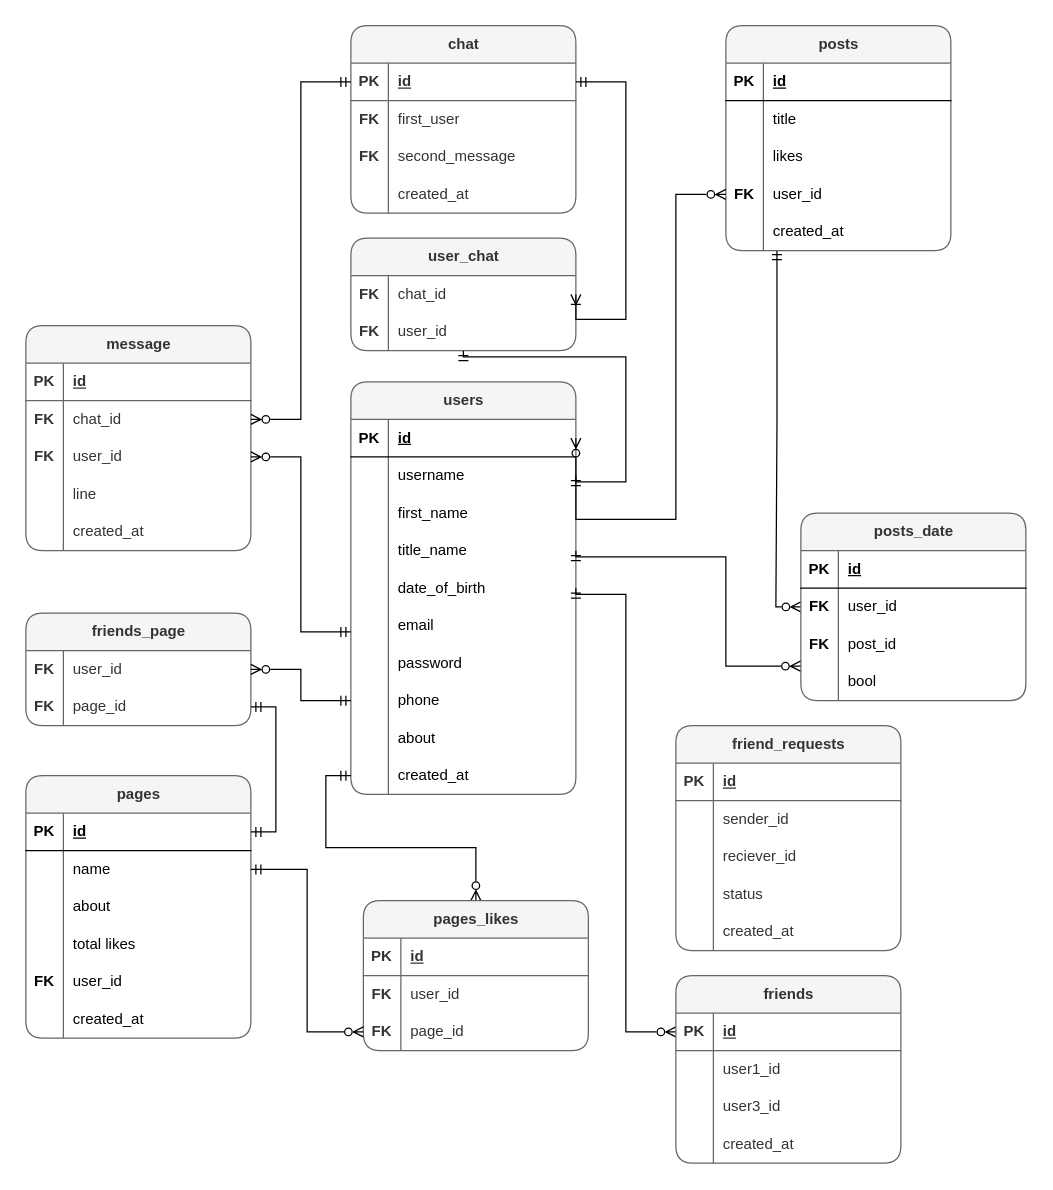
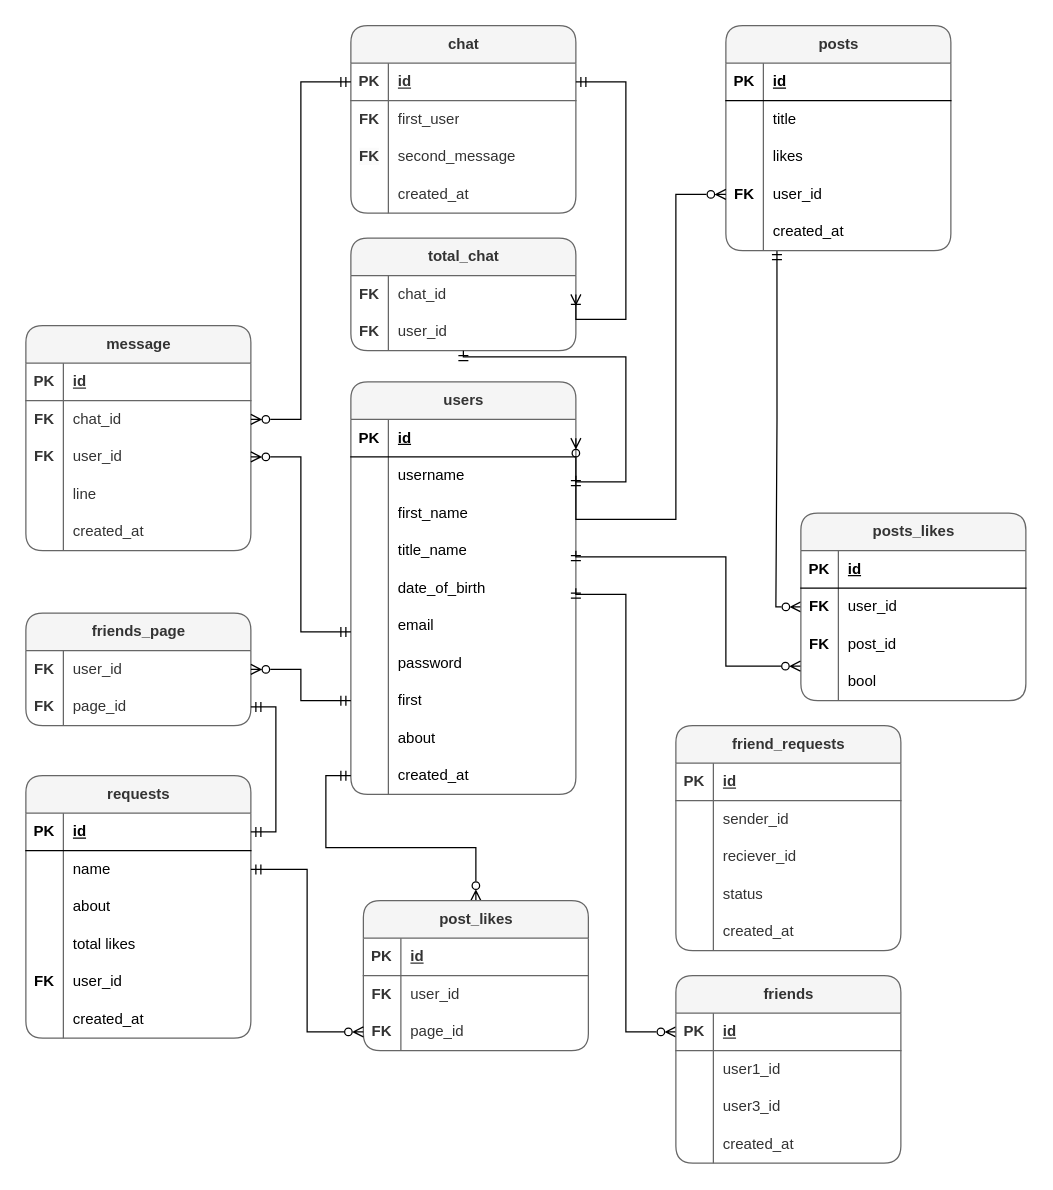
(464, 257) -> (464, 257)
(914, 532) -> (914, 532)
(419, 701) -> (417, 701)
(139, 794) -> (139, 794)
(476, 919) -> (476, 919)
